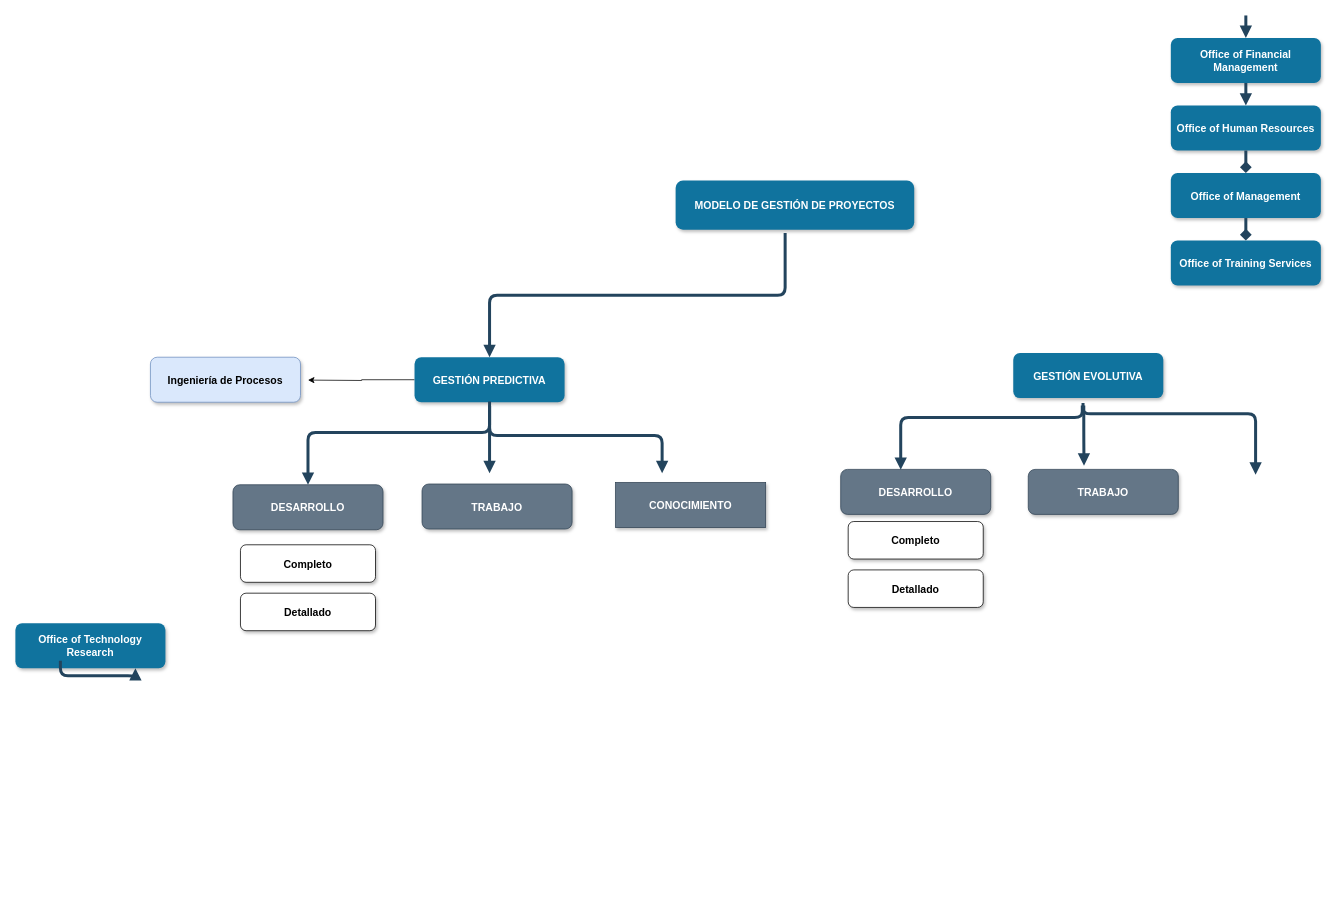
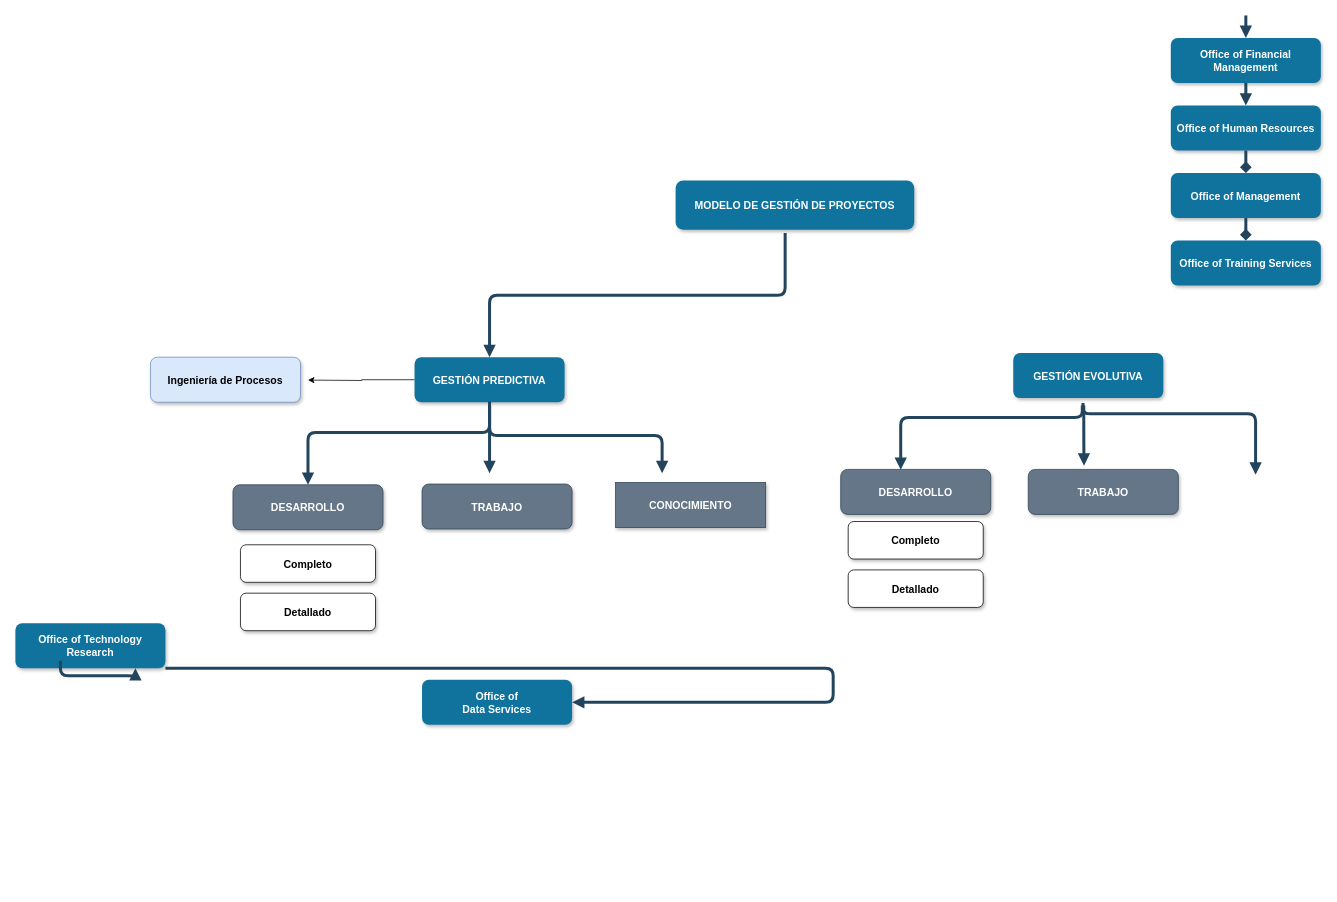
none -> (635, 668)
none -> (497, 702)
